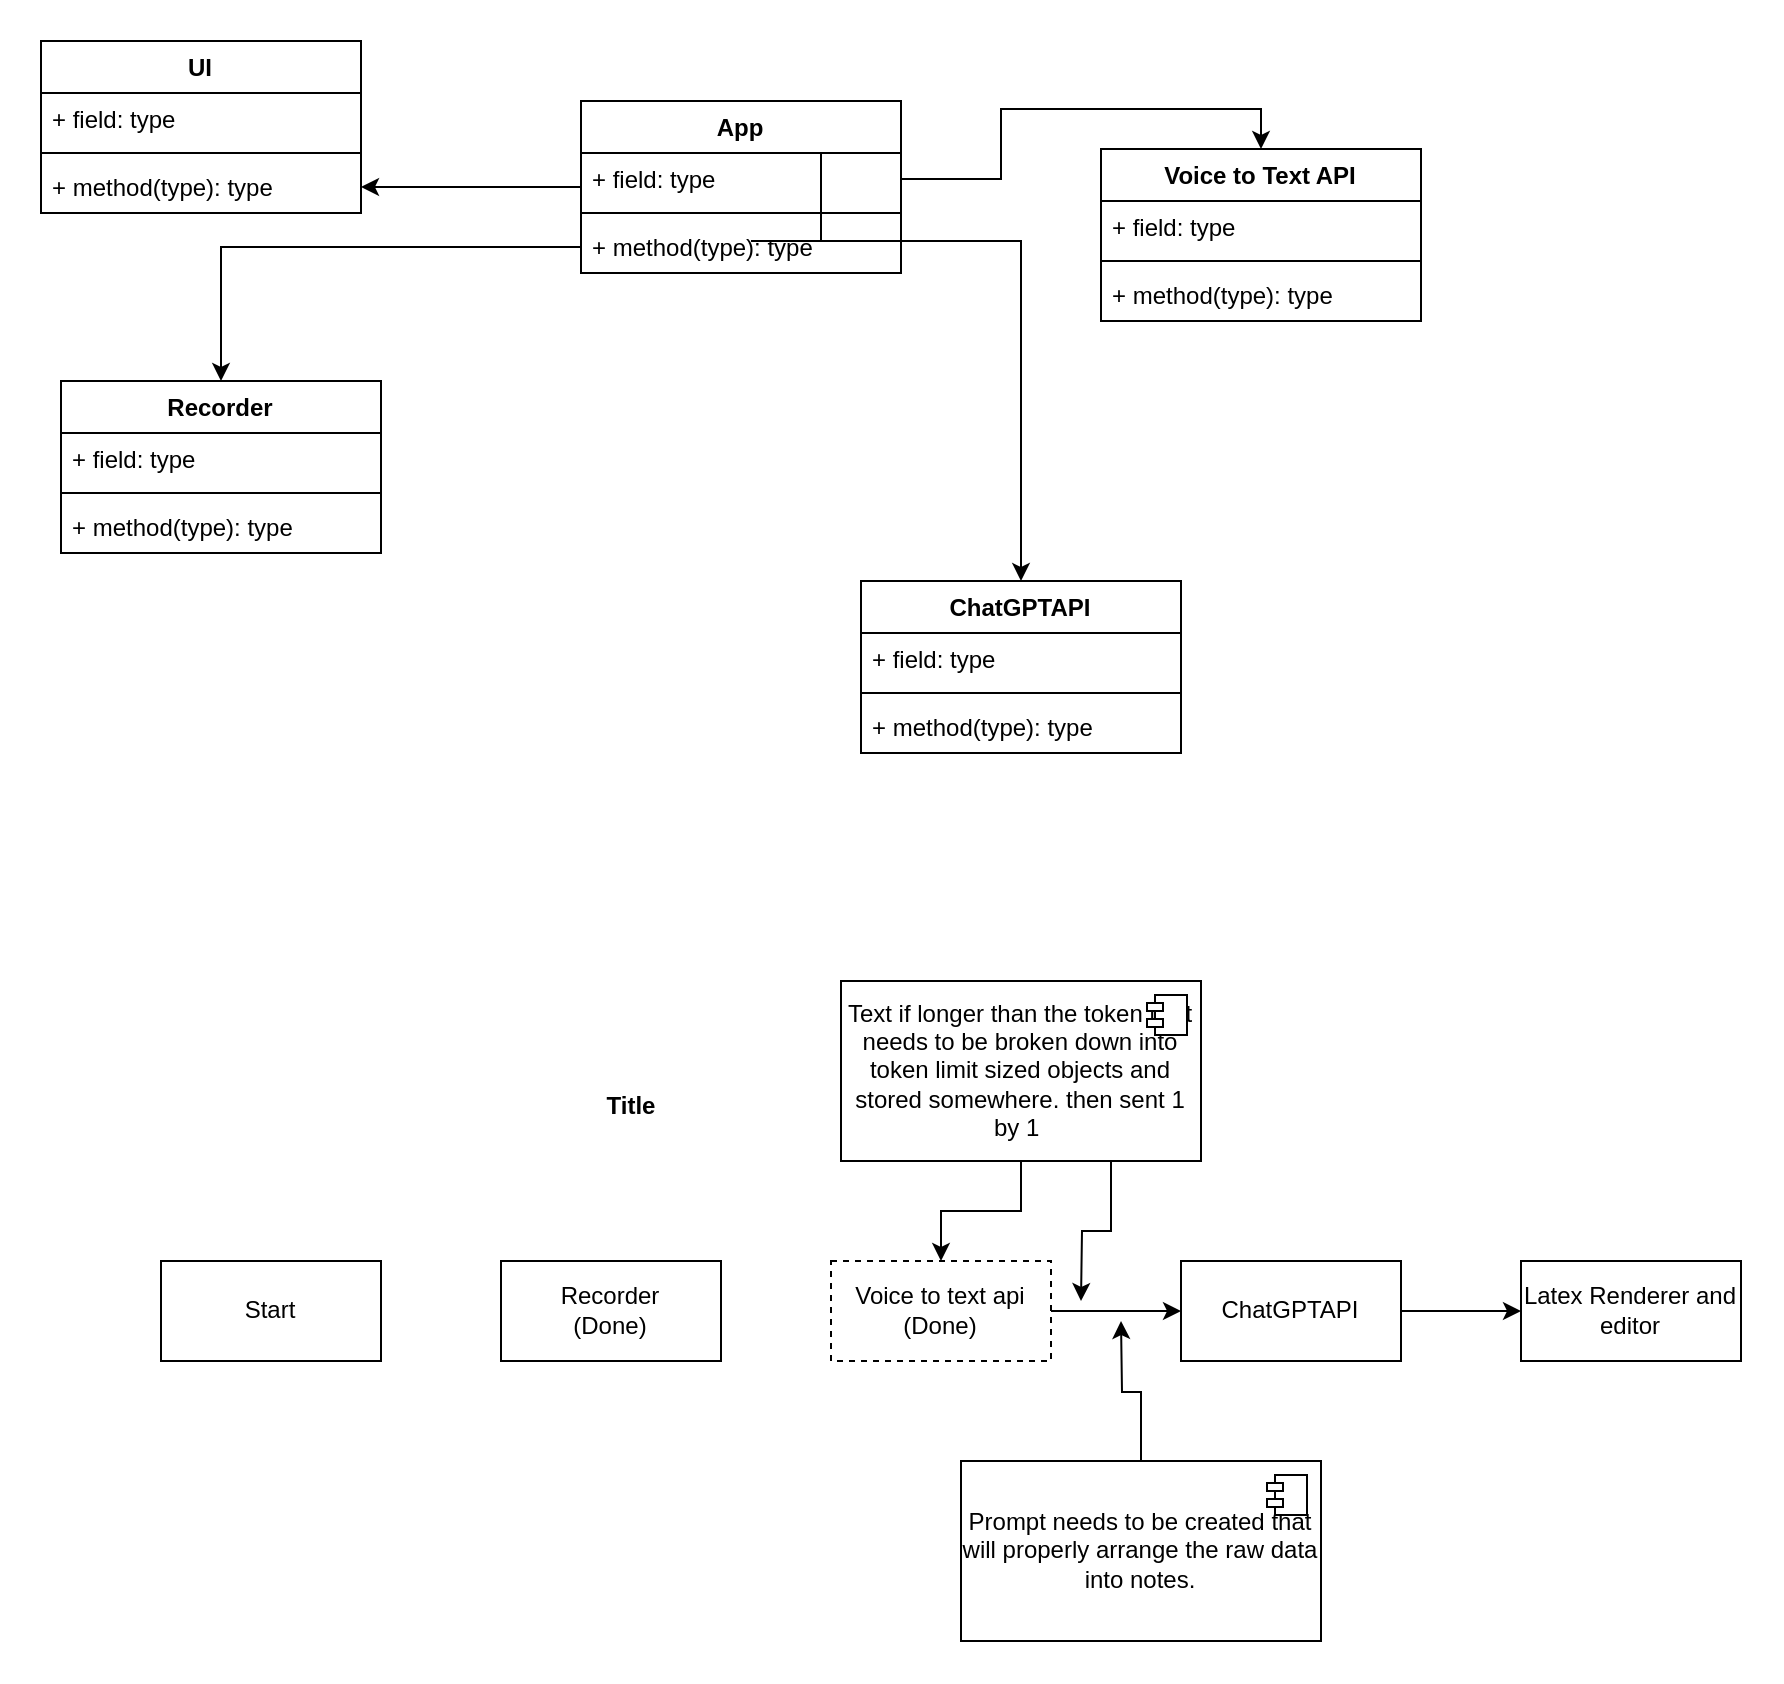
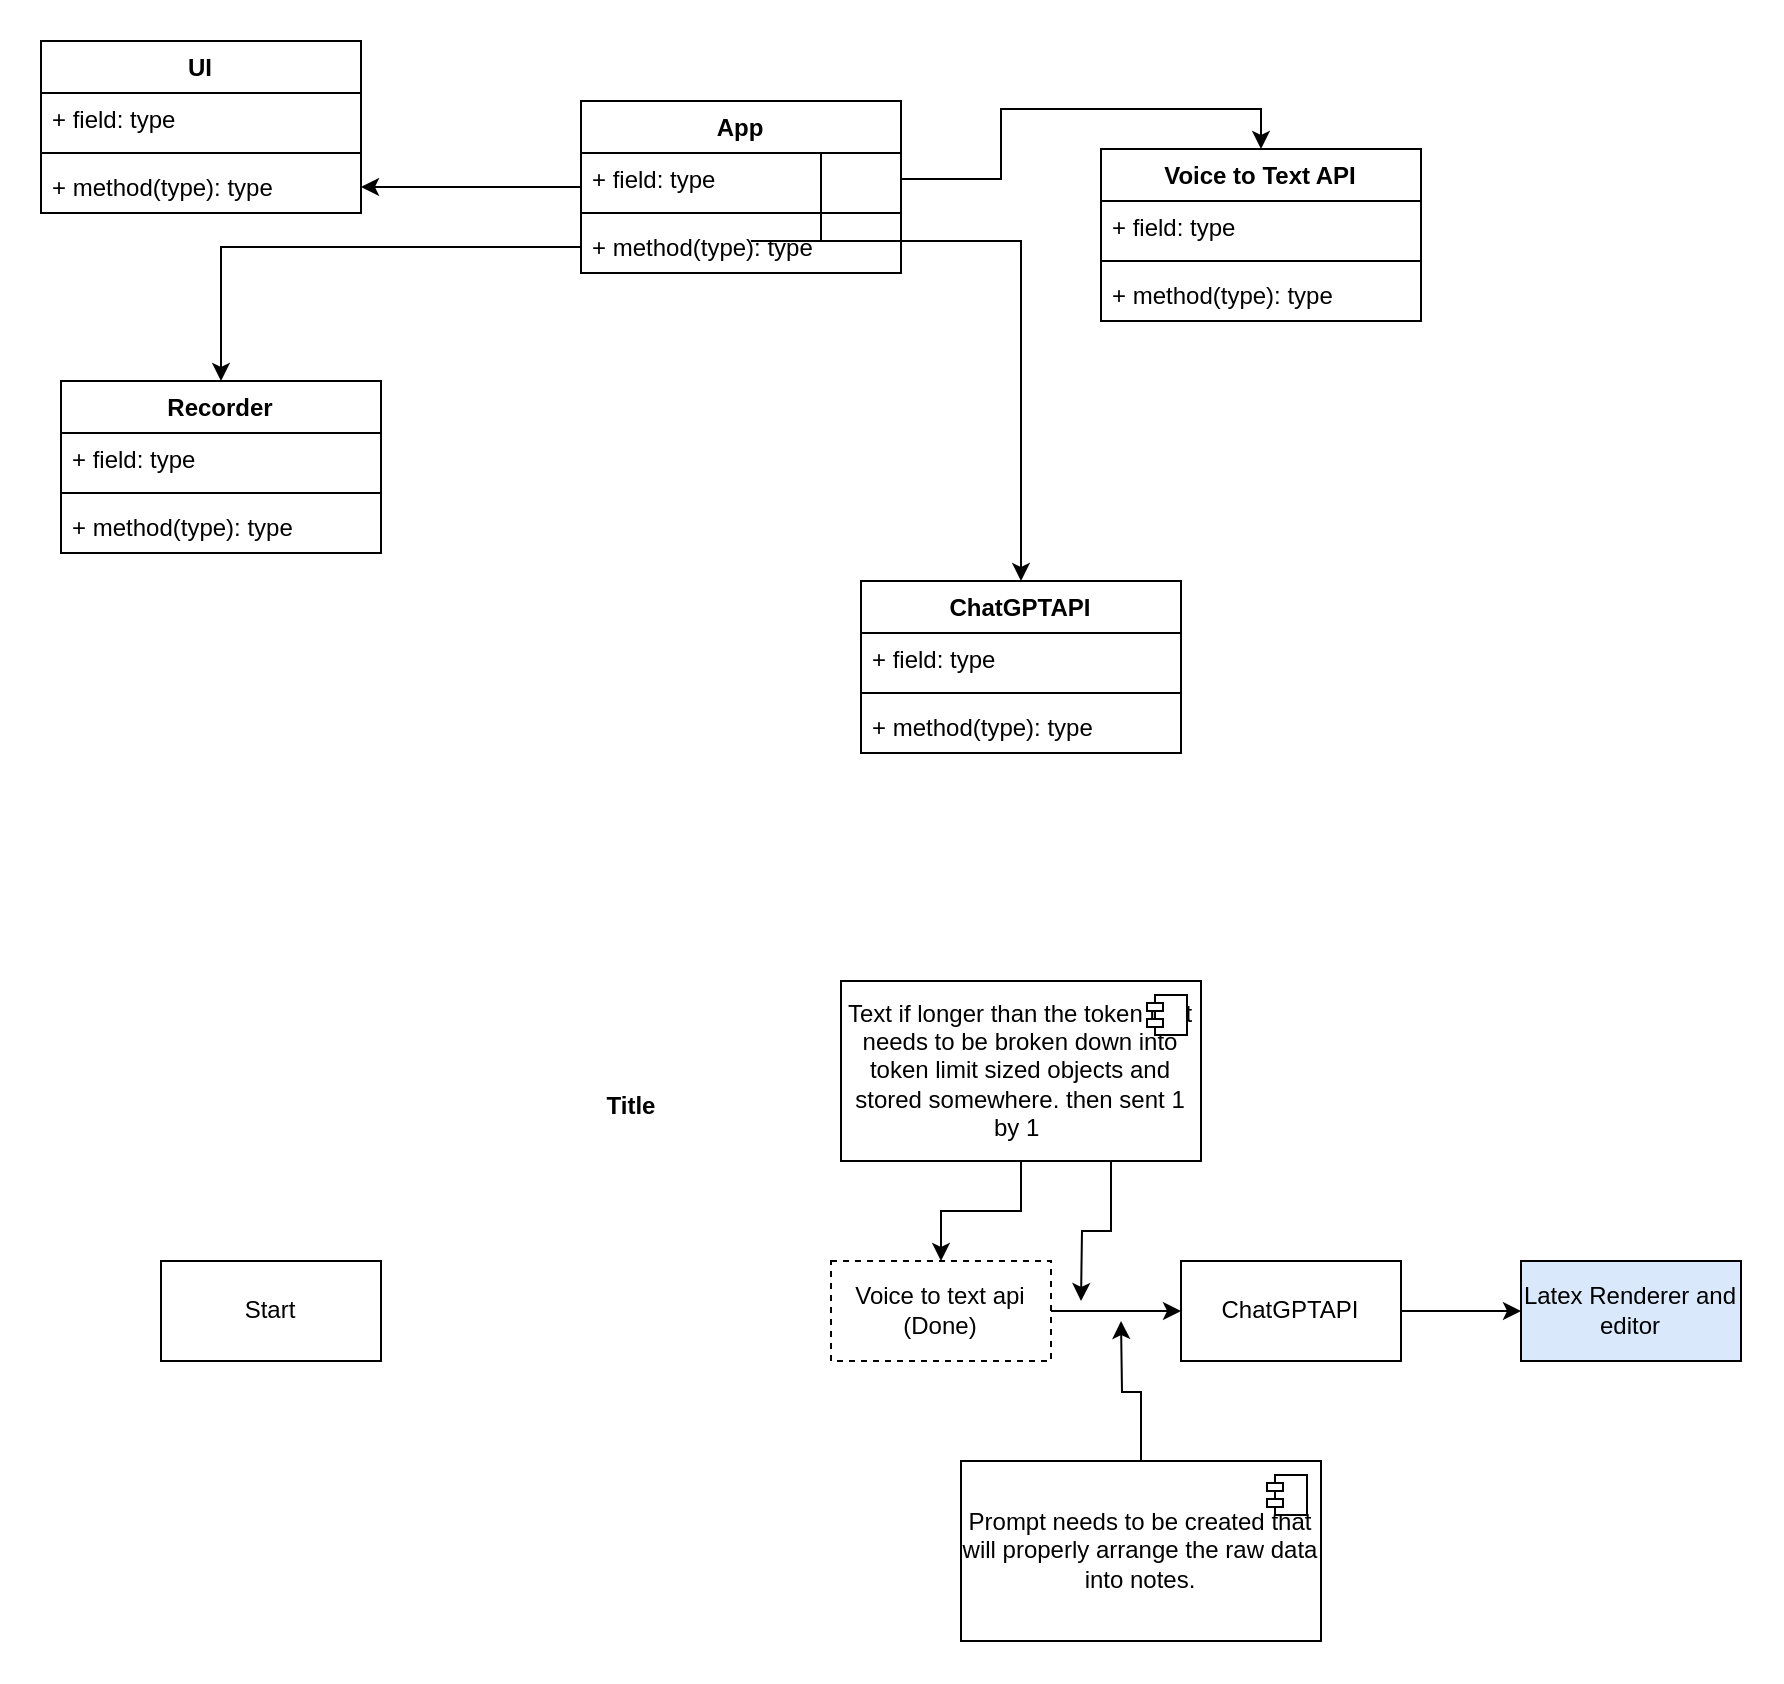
(611, 1311) -> none
(1631, 1311) -> (1631, 1311)
